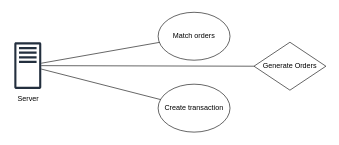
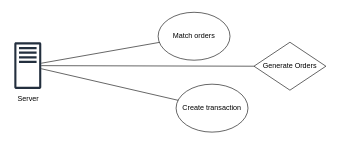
(194, 108) -> (212, 108)
